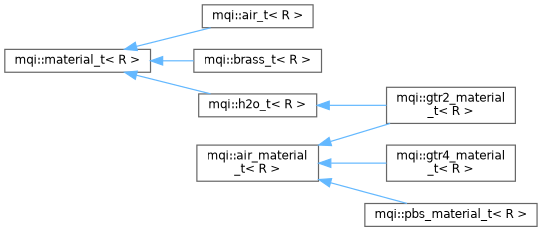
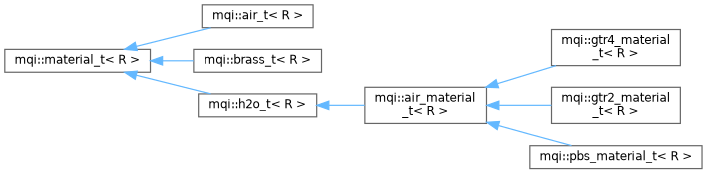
(358, 105) -> (347, 105)
